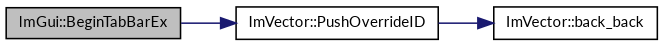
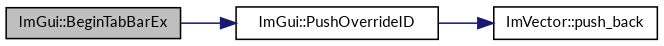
(337, 23) -> (337, 23)
(576, 23) -> (576, 23)
